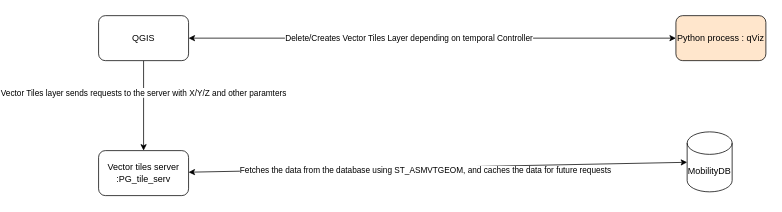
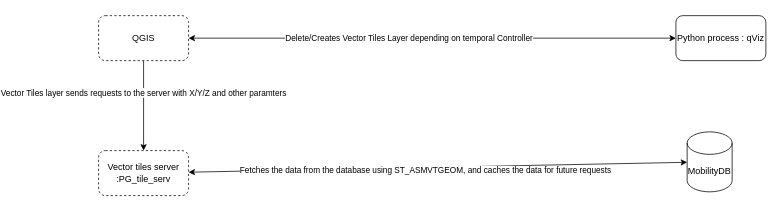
(144, 38) -> (144, 38)
(721, 38) -> (721, 38)
(144, 173) -> (144, 173)
